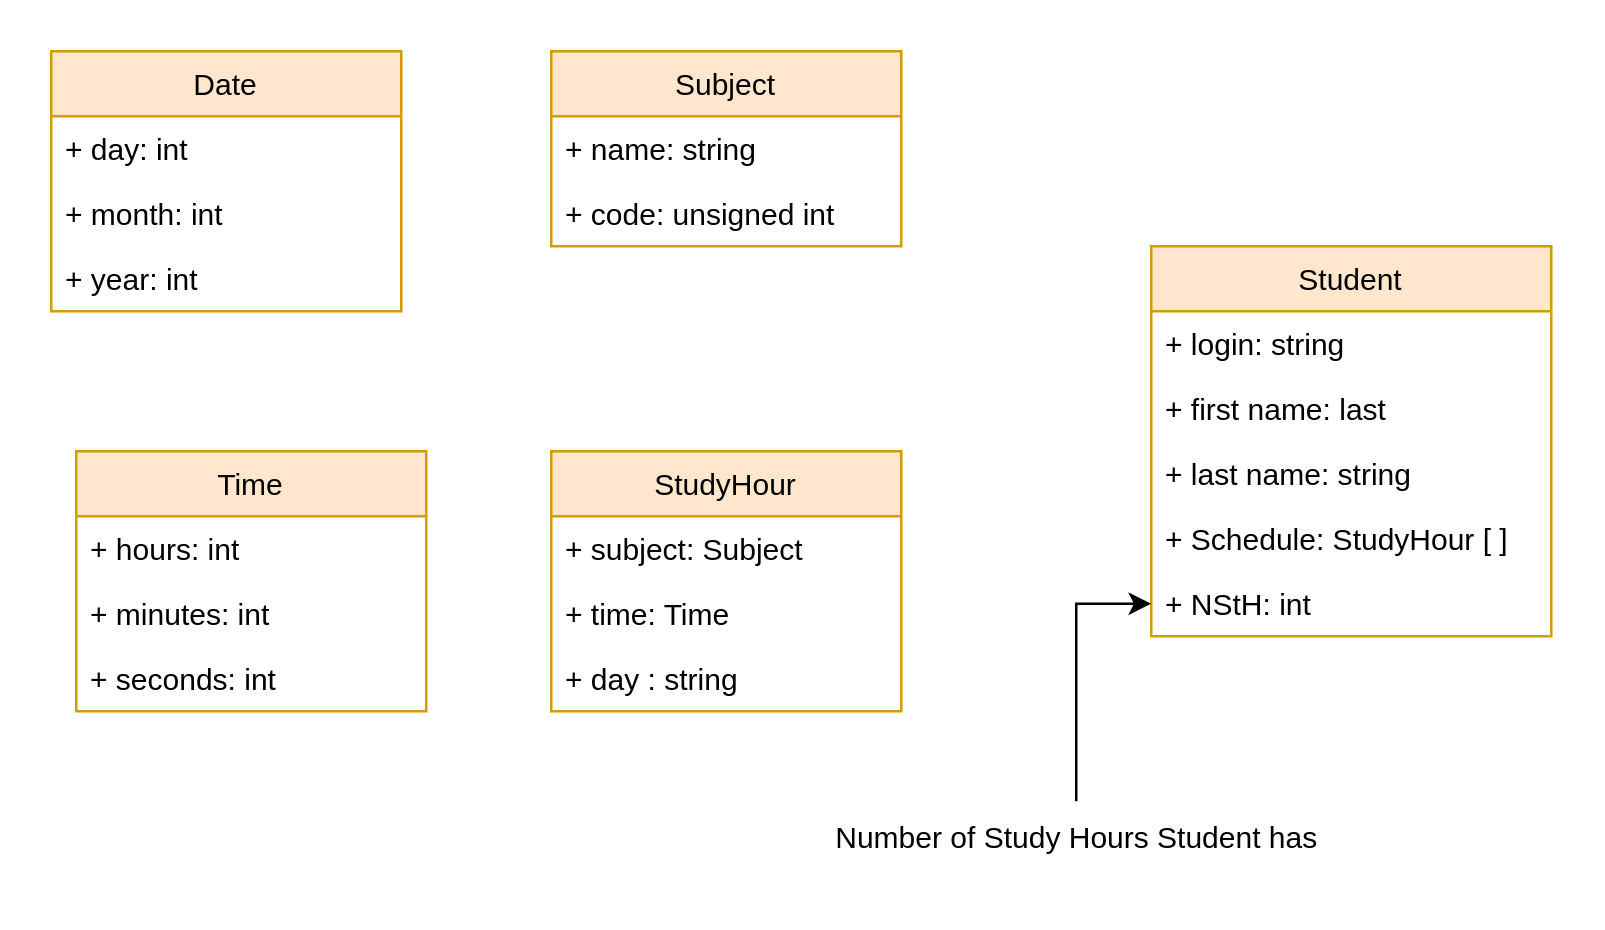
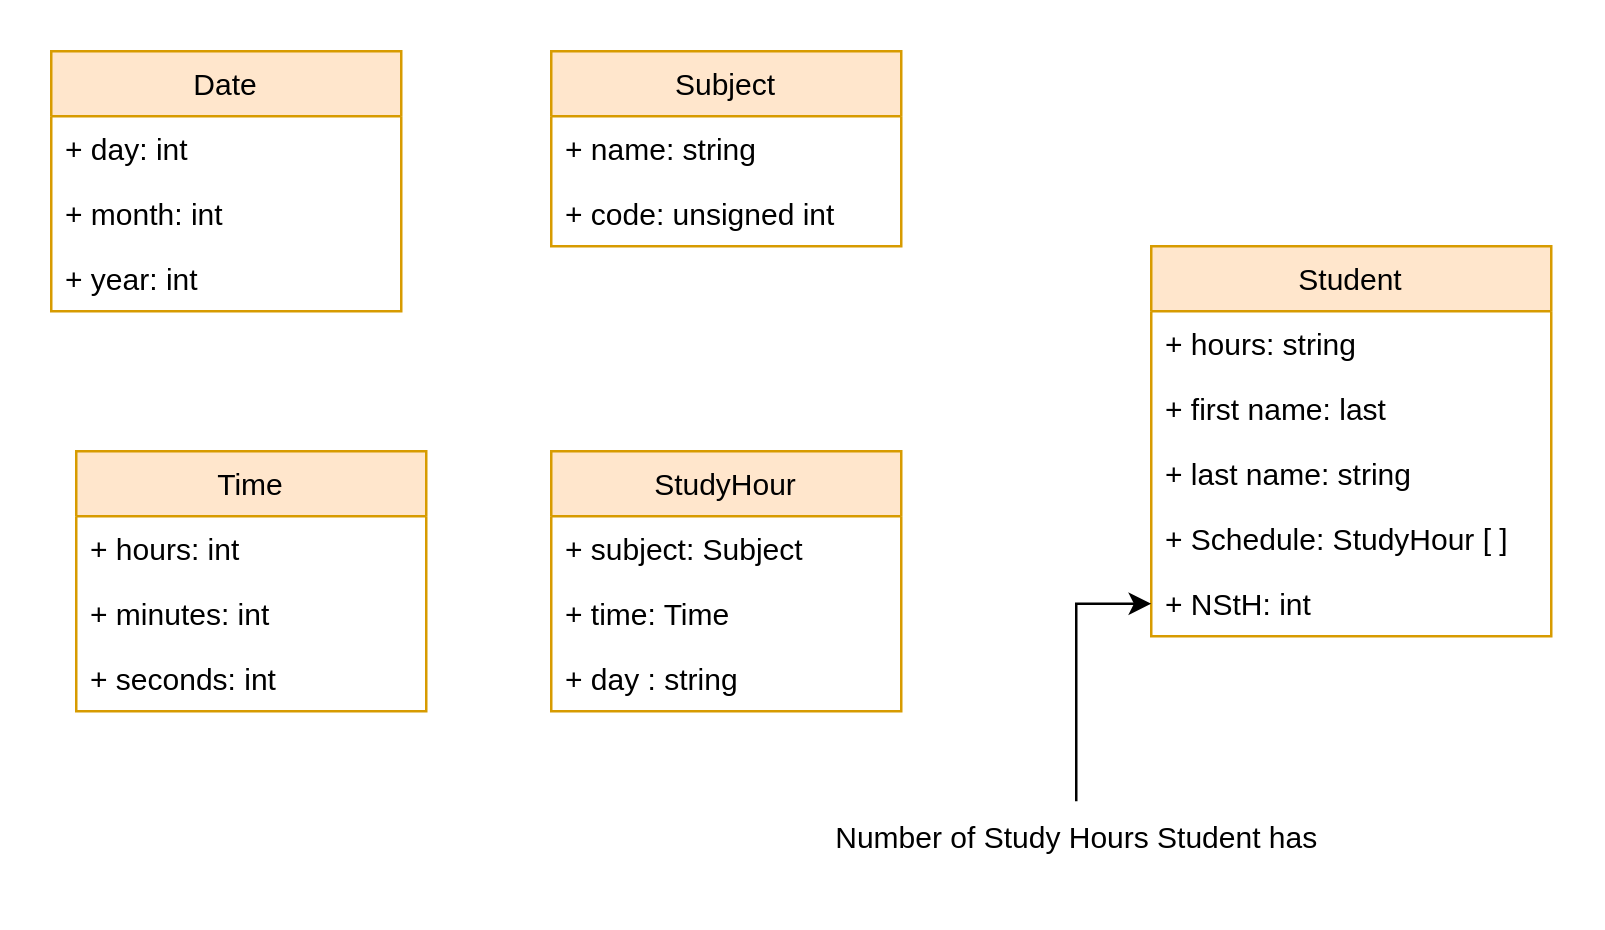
(1268, 345) -> (1275, 345)
